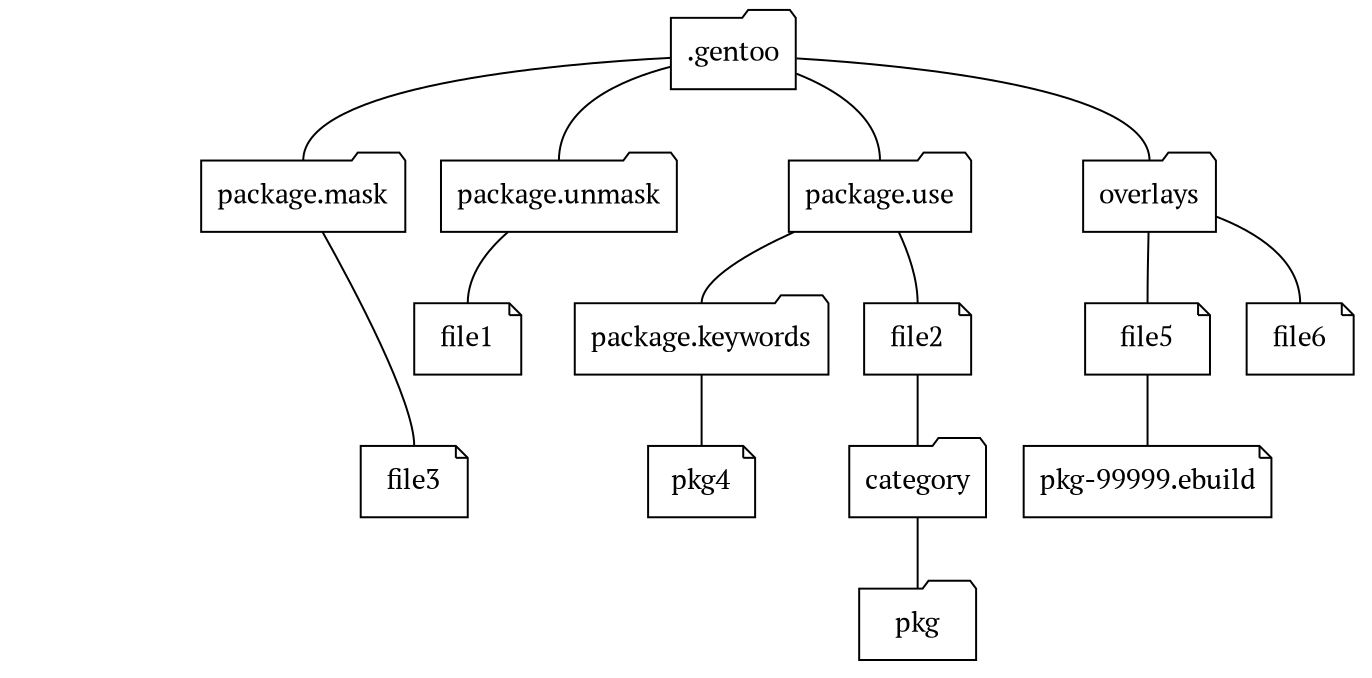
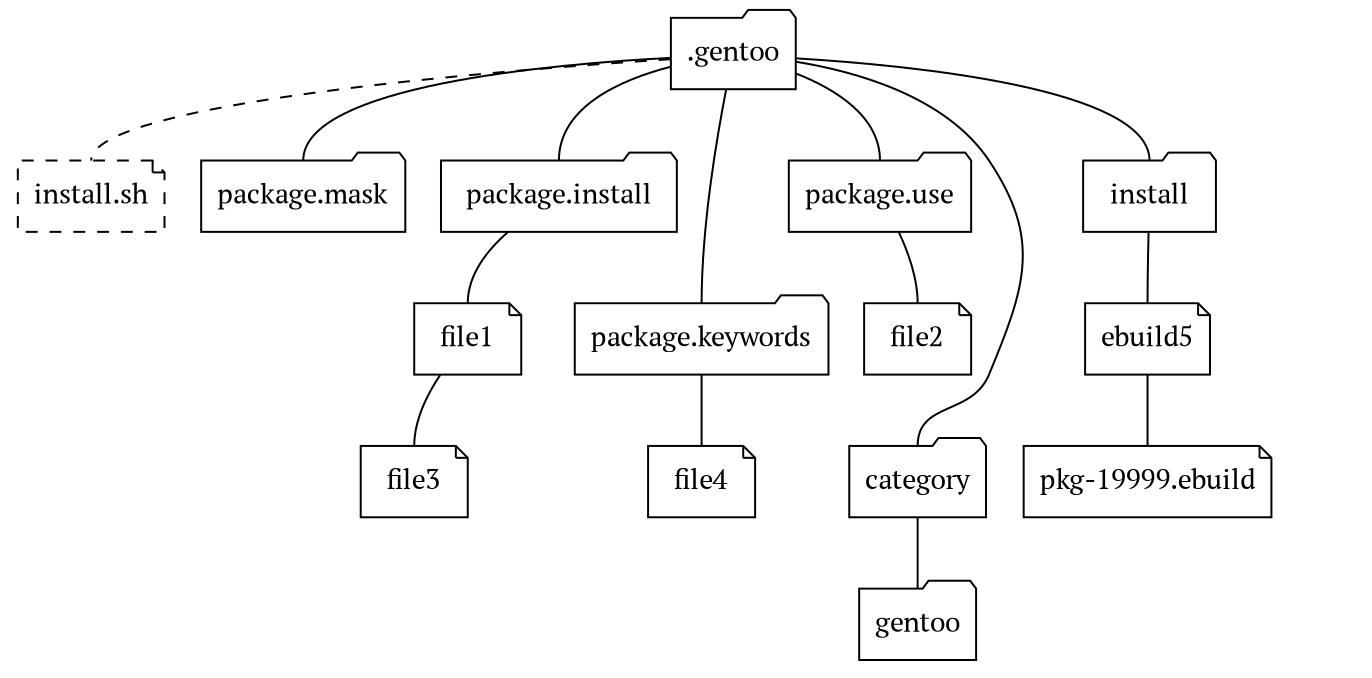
none -> (91, 196)
(559, 196) -> (559, 196)
(1150, 196) -> (1150, 196)
(741, 260) -> (709, 196)
(377, 336) -> (422, 409)
(1148, 339) -> (1148, 339)
(1300, 339) -> none
(918, 410) -> (1014, 210)
(702, 482) -> (702, 482)
(1148, 482) -> (1148, 482)
(918, 624) -> (918, 624)
